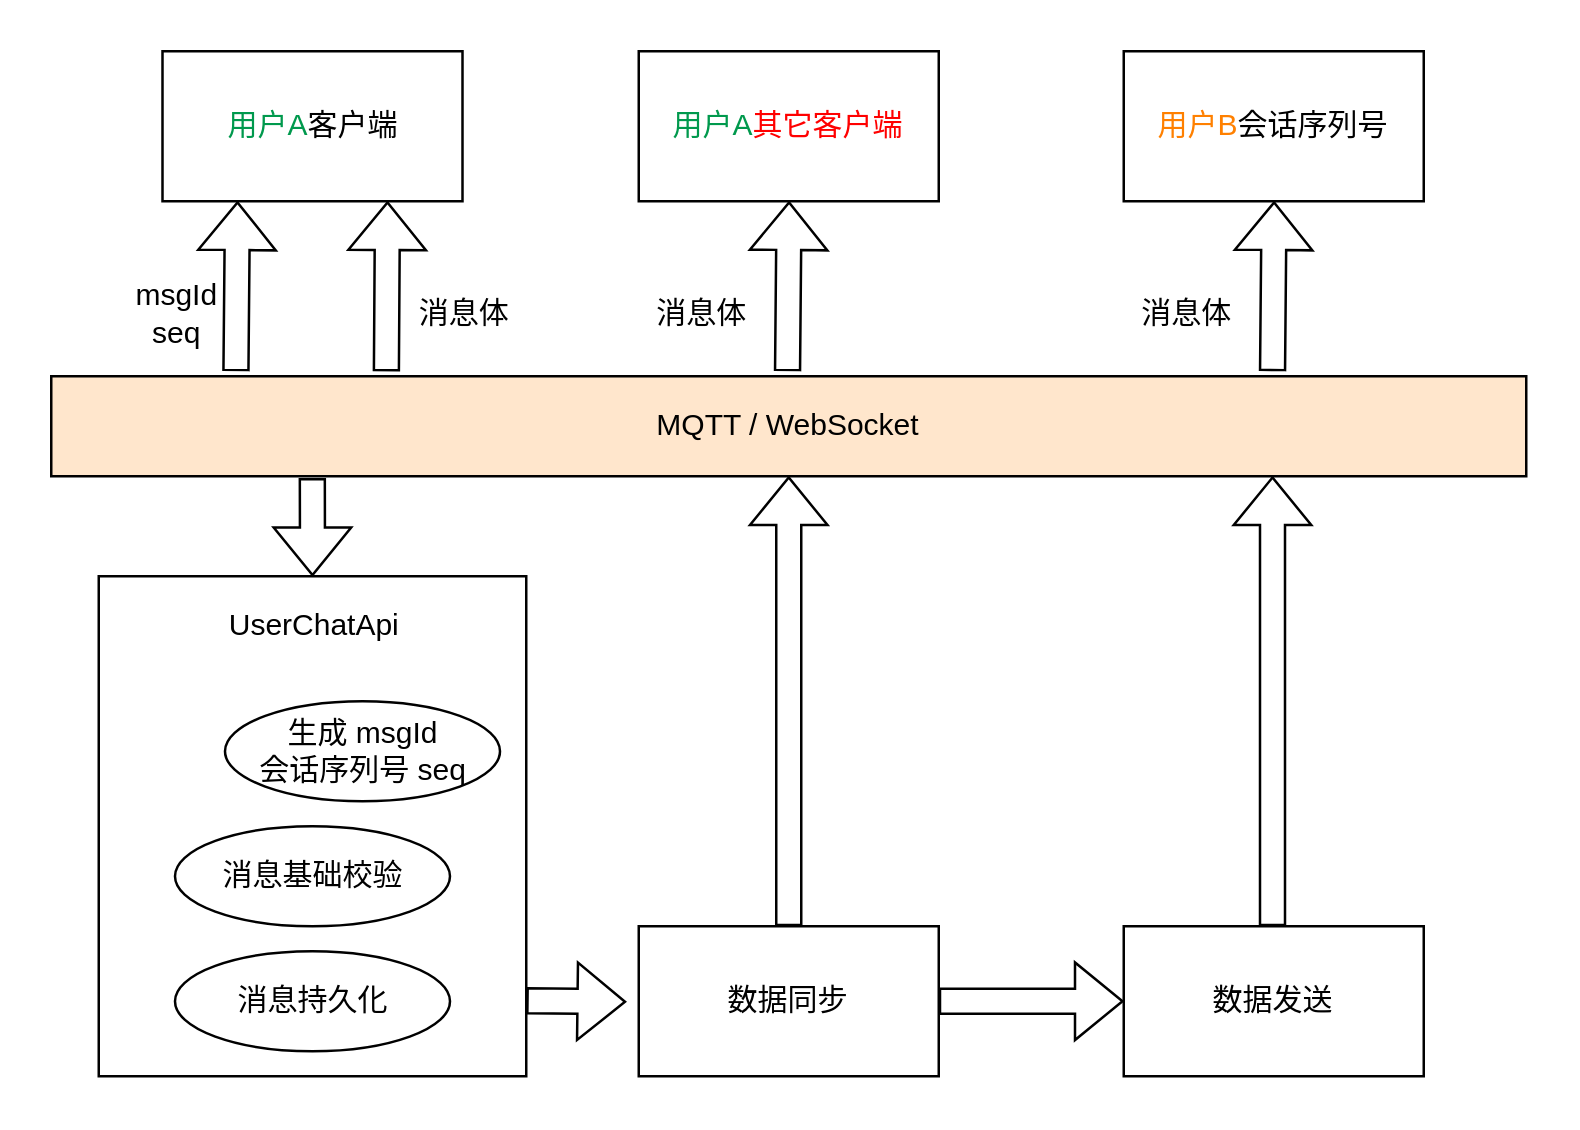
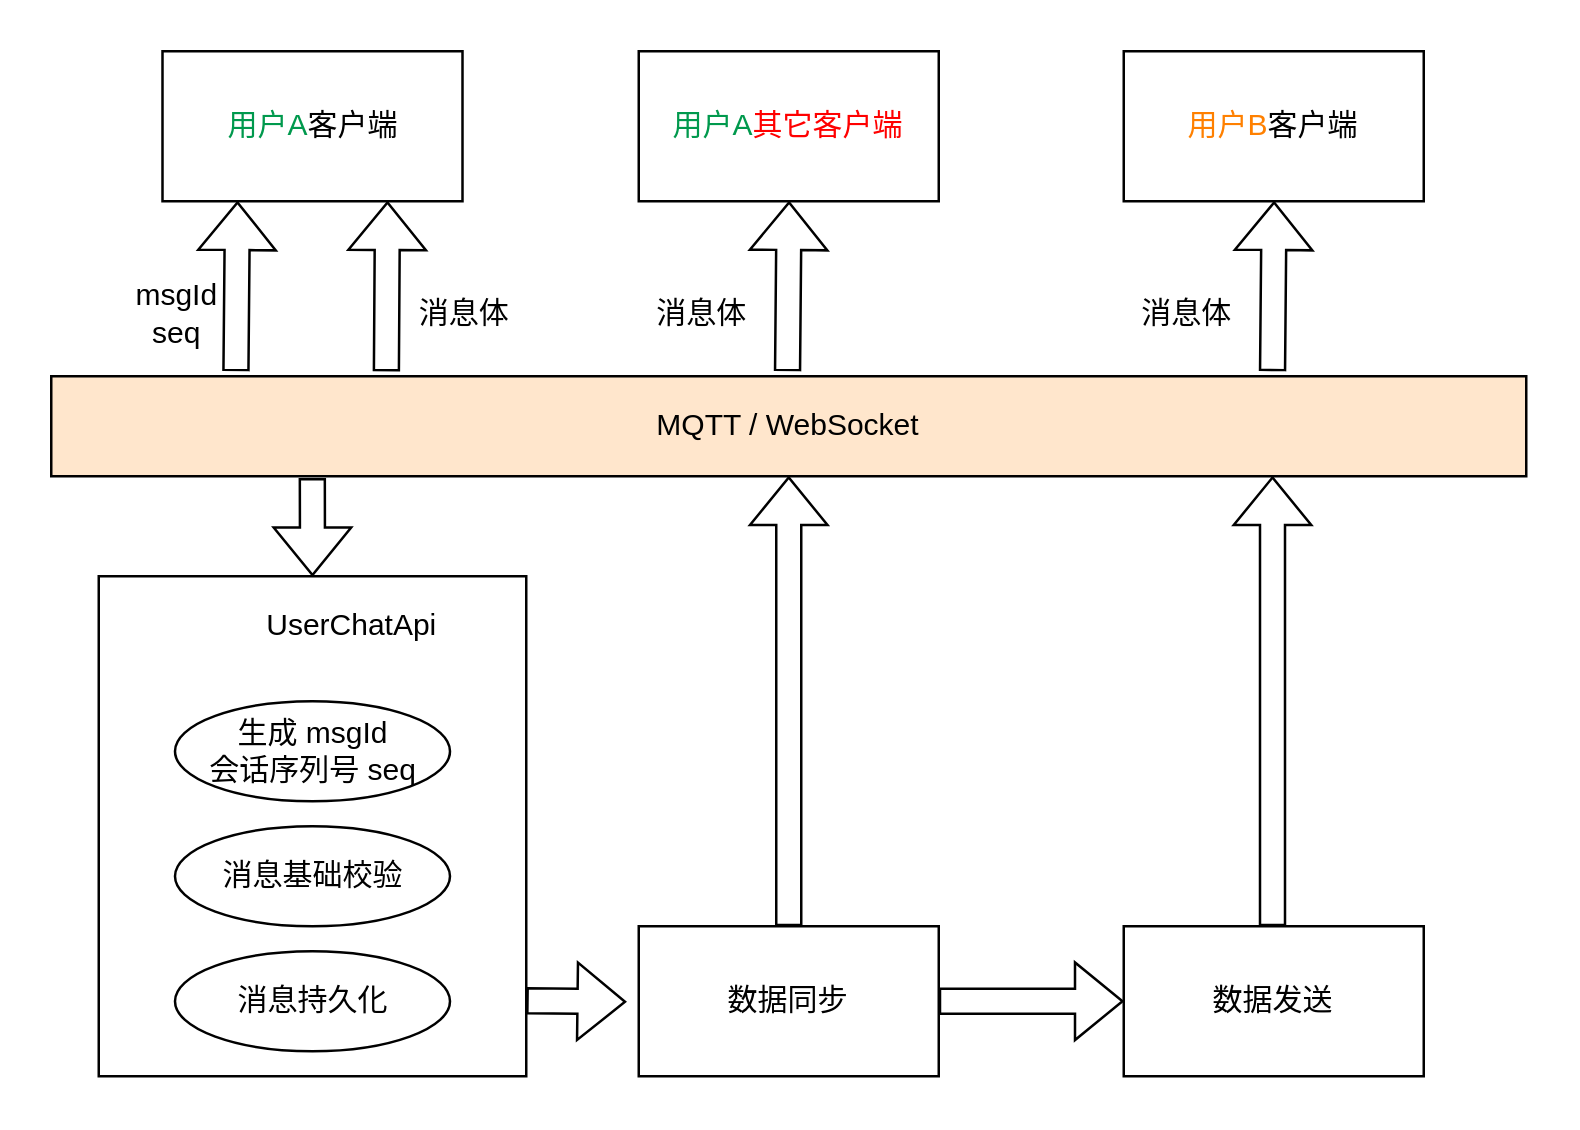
(1274, 126) -> (1274, 126)
(313, 626) -> (350, 626)
(363, 751) -> (313, 751)
